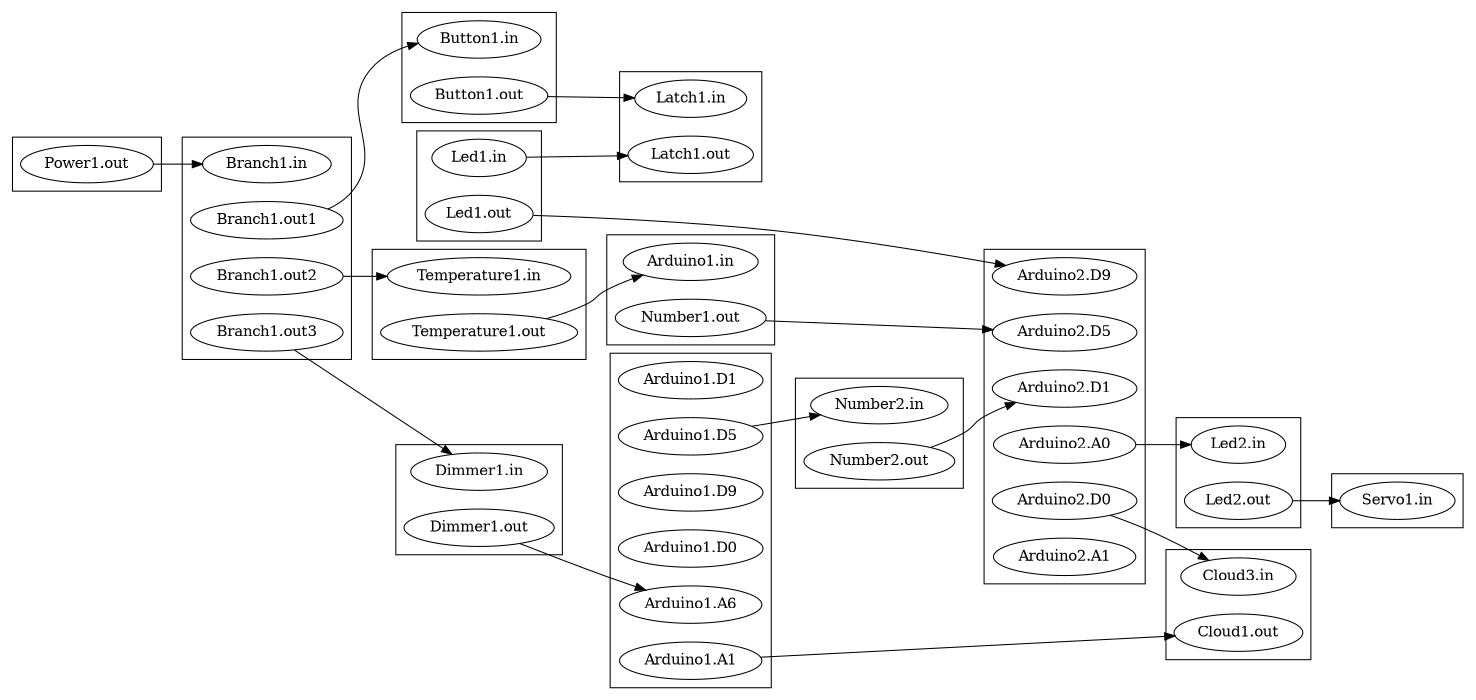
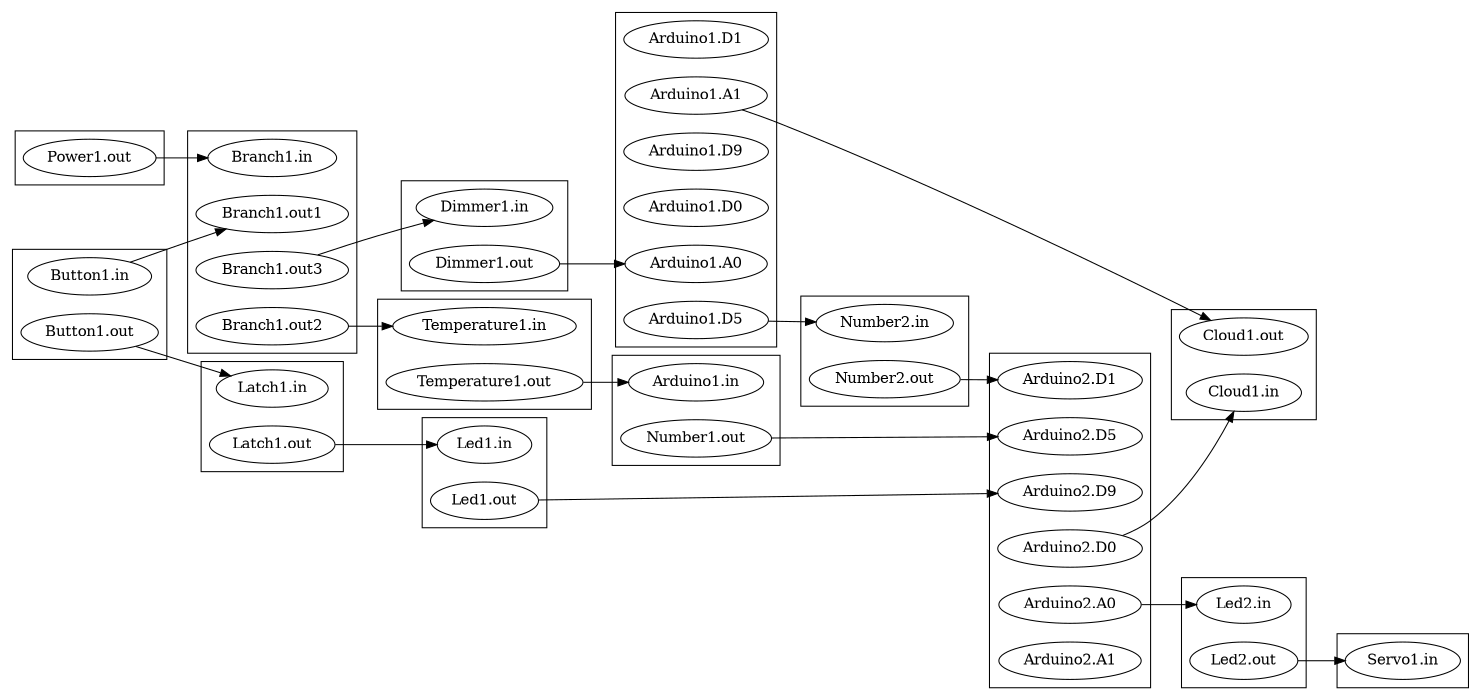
(360, 123) -> (173, 247)
(572, 157) -> (381, 445)
(1238, 577) -> (1244, 393)
(691, 605) -> (696, 264)
